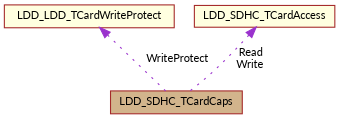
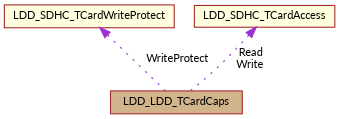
(89, 16) -> (89, 16)
(176, 102) -> (176, 102)
